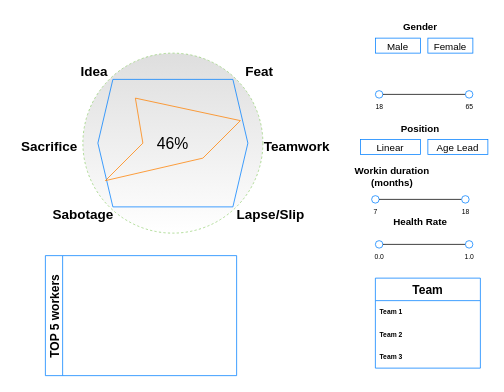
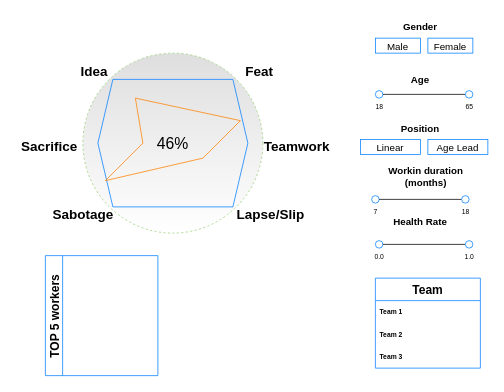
none -> (420, 79)
(392, 177) -> (426, 177)
(141, 315) -> (102, 315)
